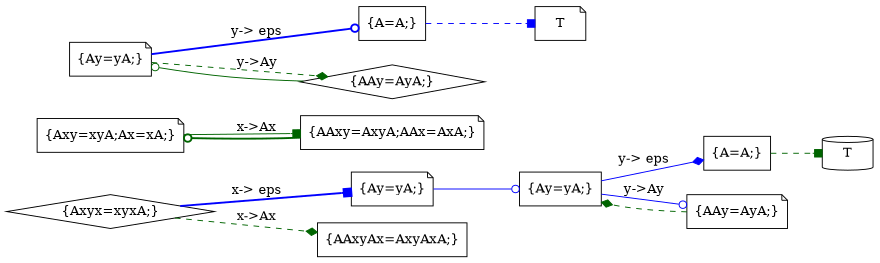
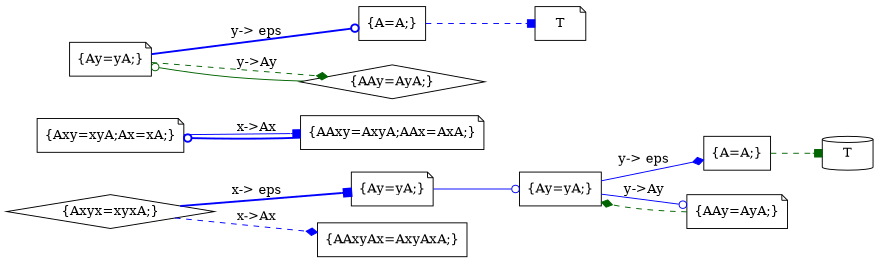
(237, 134) -> (237, 134)
(246, 139) -> (246, 139)
(240, 225) -> (240, 225)
